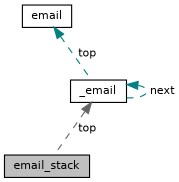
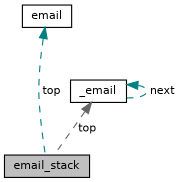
(76, 58) -> (39, 97)
